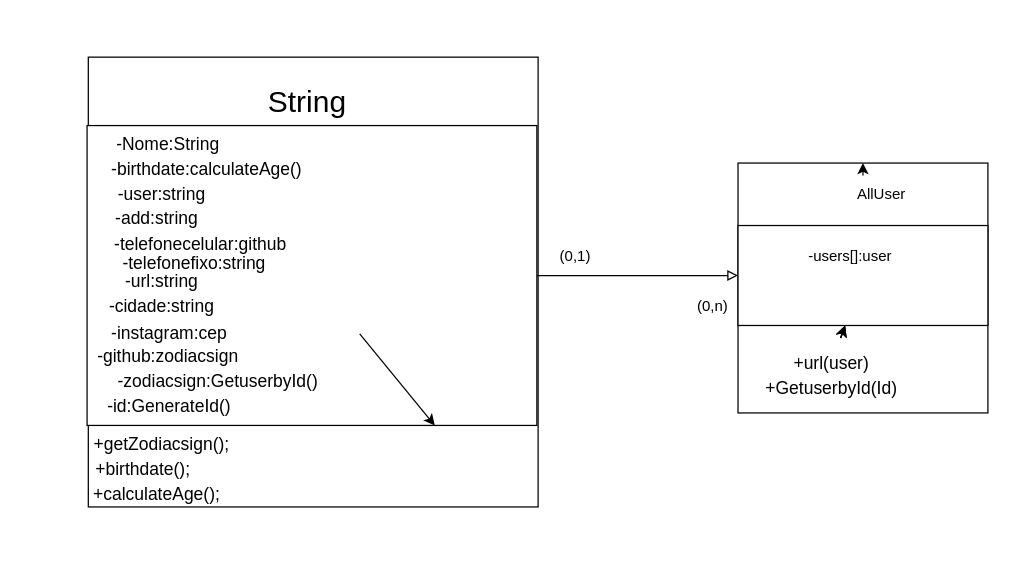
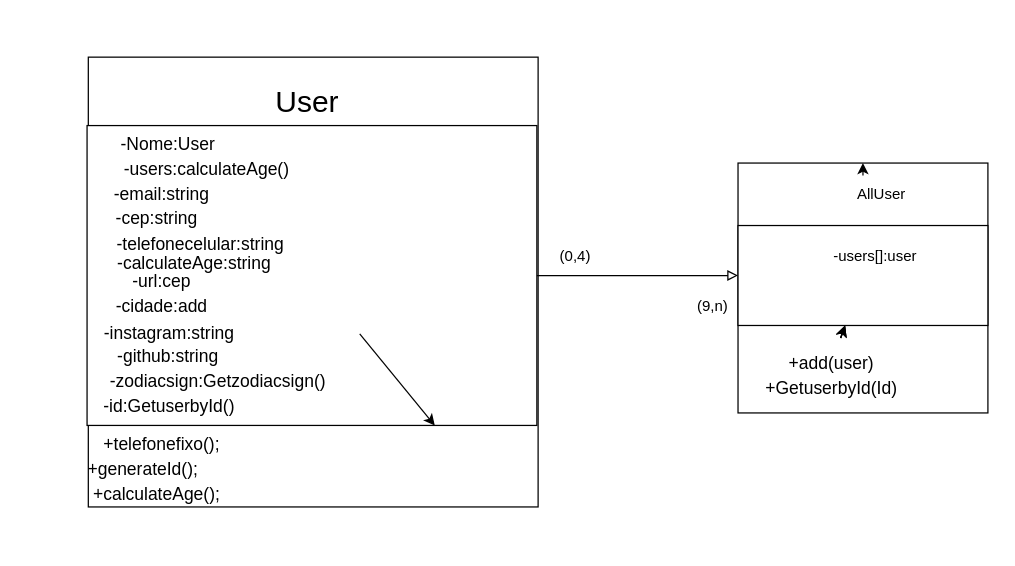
(308, 103) -> (308, 103)
(168, 144) -> (168, 144)
(207, 169) -> (207, 169)
(162, 194) -> (162, 194)
(157, 218) -> (157, 218)
(201, 244) -> (201, 244)
(576, 257) -> (576, 257)
(851, 257) -> (876, 257)
(194, 263) -> (194, 263)
(162, 282) -> (162, 282)
(162, 307) -> (162, 307)
(713, 307) -> (713, 307)
(169, 333) -> (169, 333)
(168, 357) -> (168, 357)
(832, 363) -> (832, 363)
(218, 382) -> (218, 382)
(169, 407) -> (169, 407)
(162, 444) -> (162, 444)
(143, 469) -> (143, 469)
